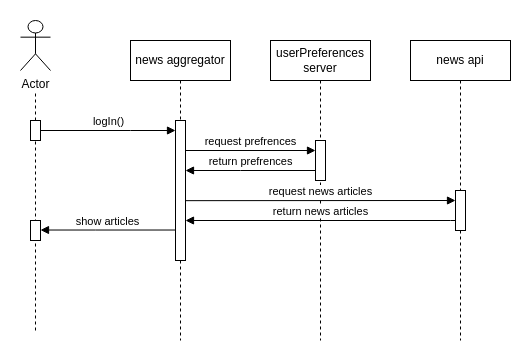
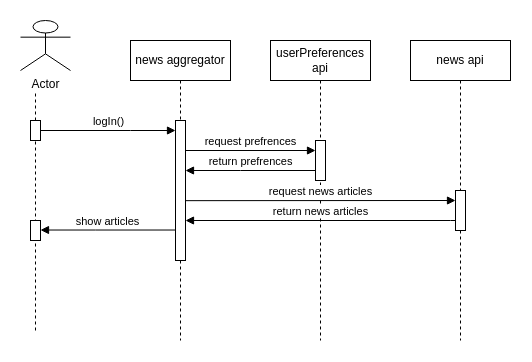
(36, 46) -> (46, 46)
(321, 61) -> (321, 61)
